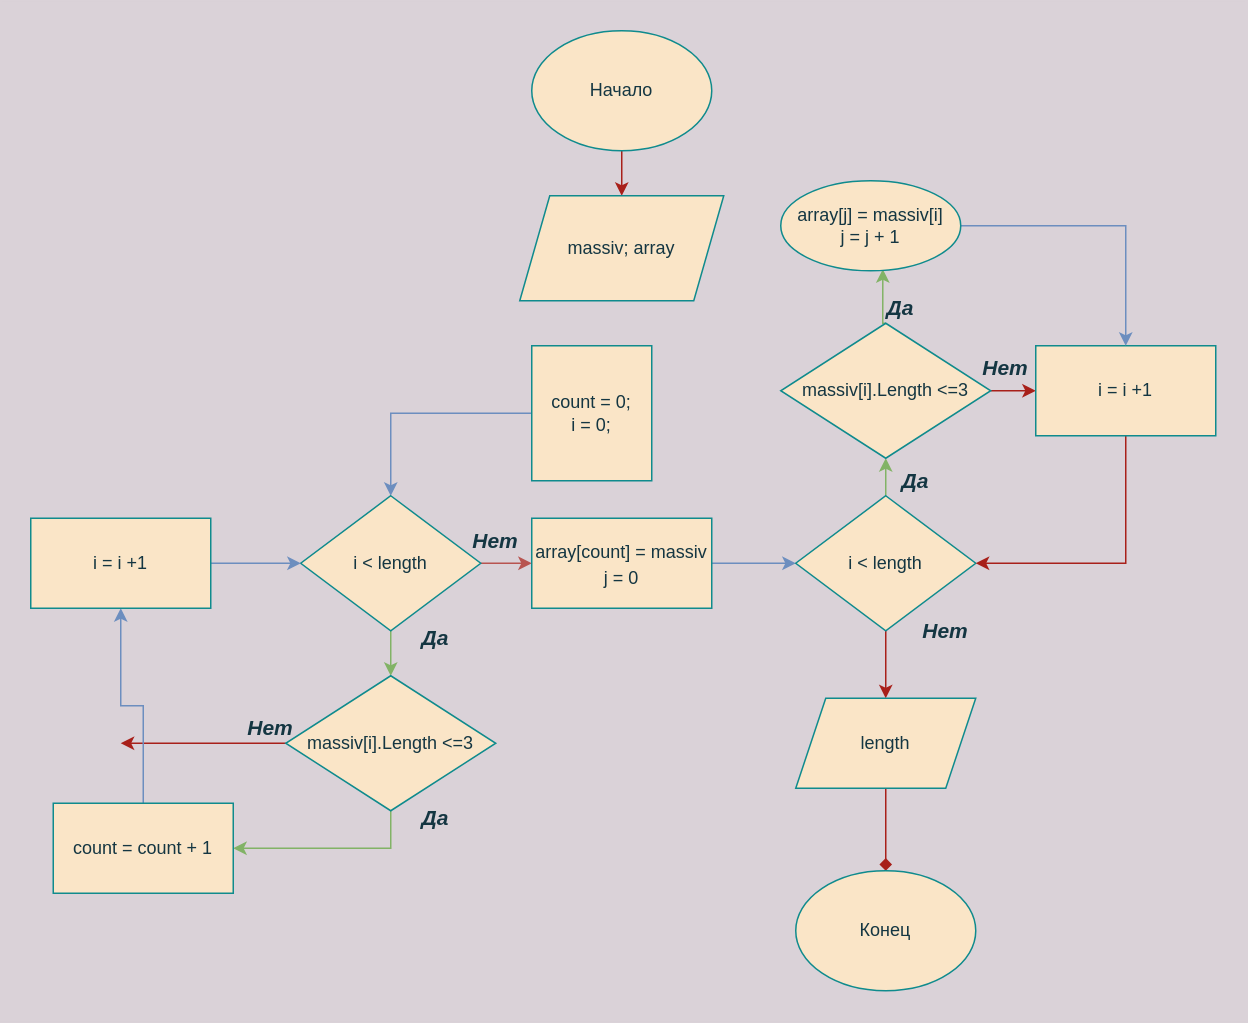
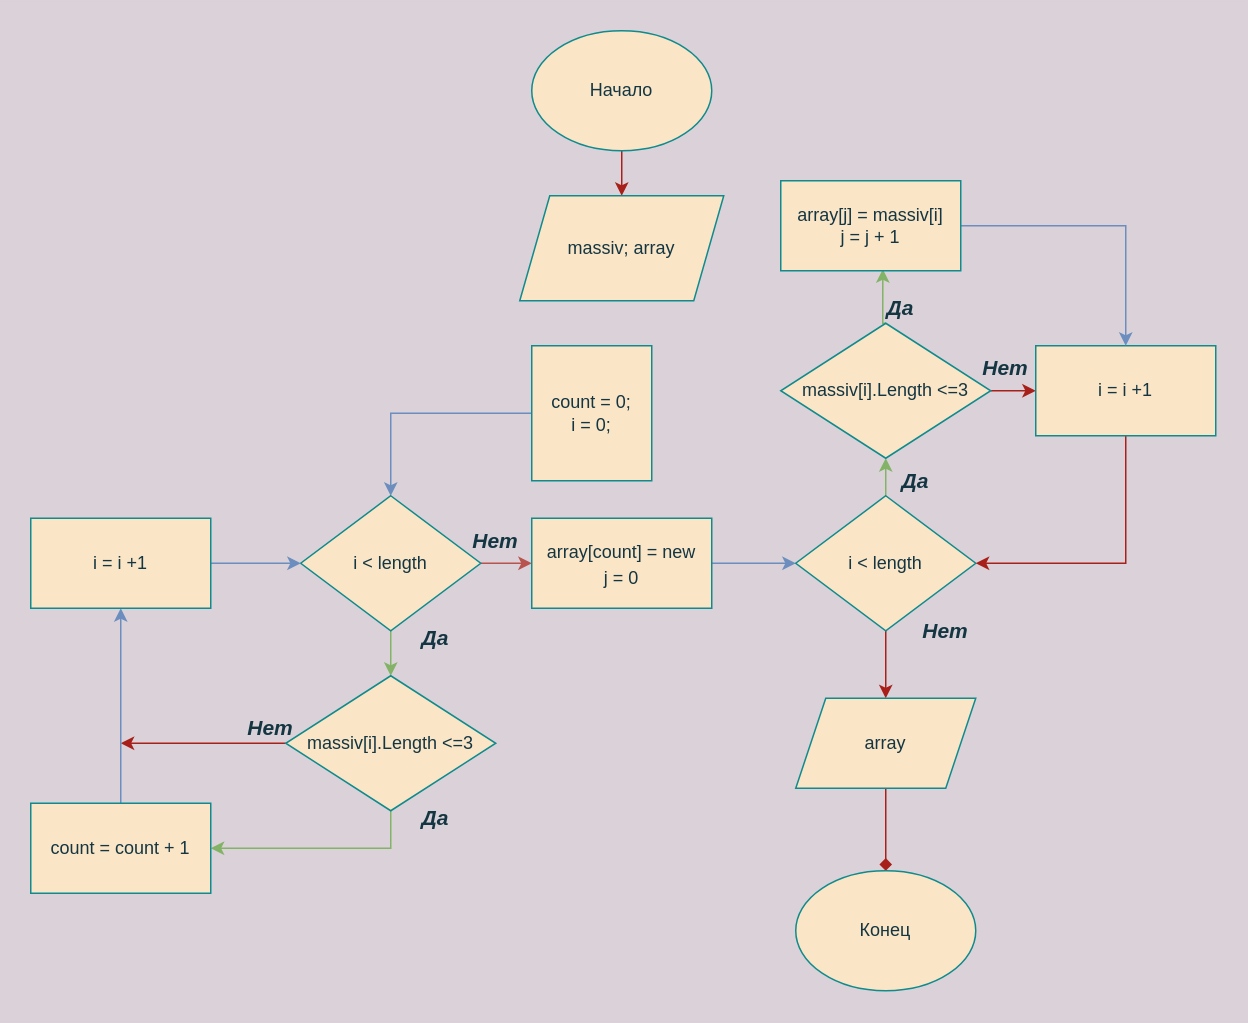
(871, 226) -> (871, 226)
(622, 563) -> (622, 563)
(886, 743) -> (886, 743)
(143, 848) -> (121, 848)
